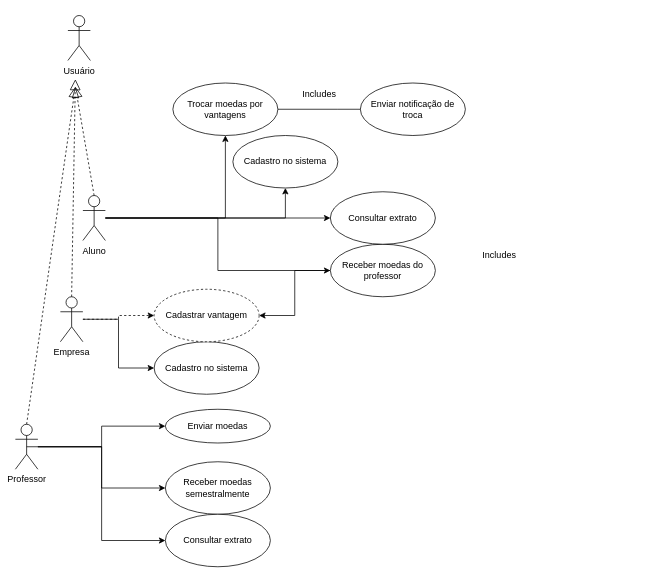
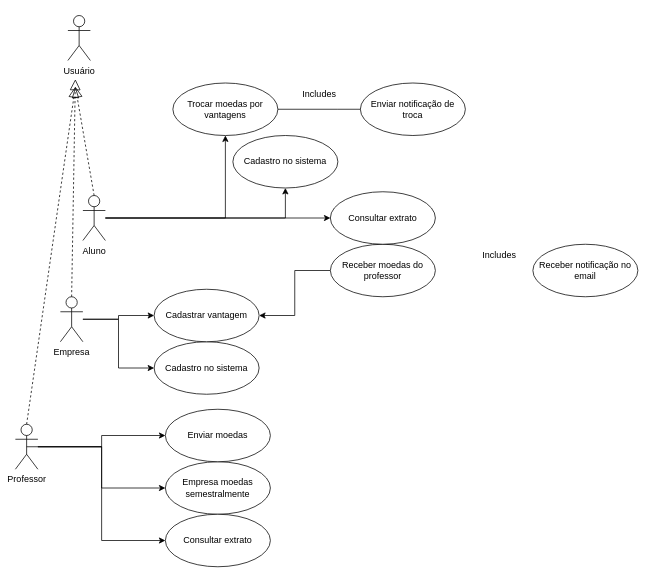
(229, 270) -> none
none -> (585, 270)
(133, 315) -> (133, 315)
(207, 315) -> (207, 315)
(218, 426) -> (218, 435)
(218, 488) -> (218, 488)
